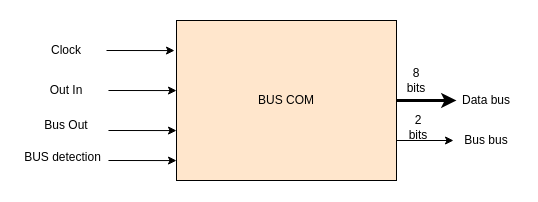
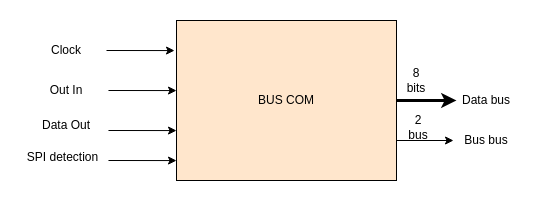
(67, 126) -> (67, 126)
(419, 128) -> (419, 128)
(63, 158) -> (63, 158)
